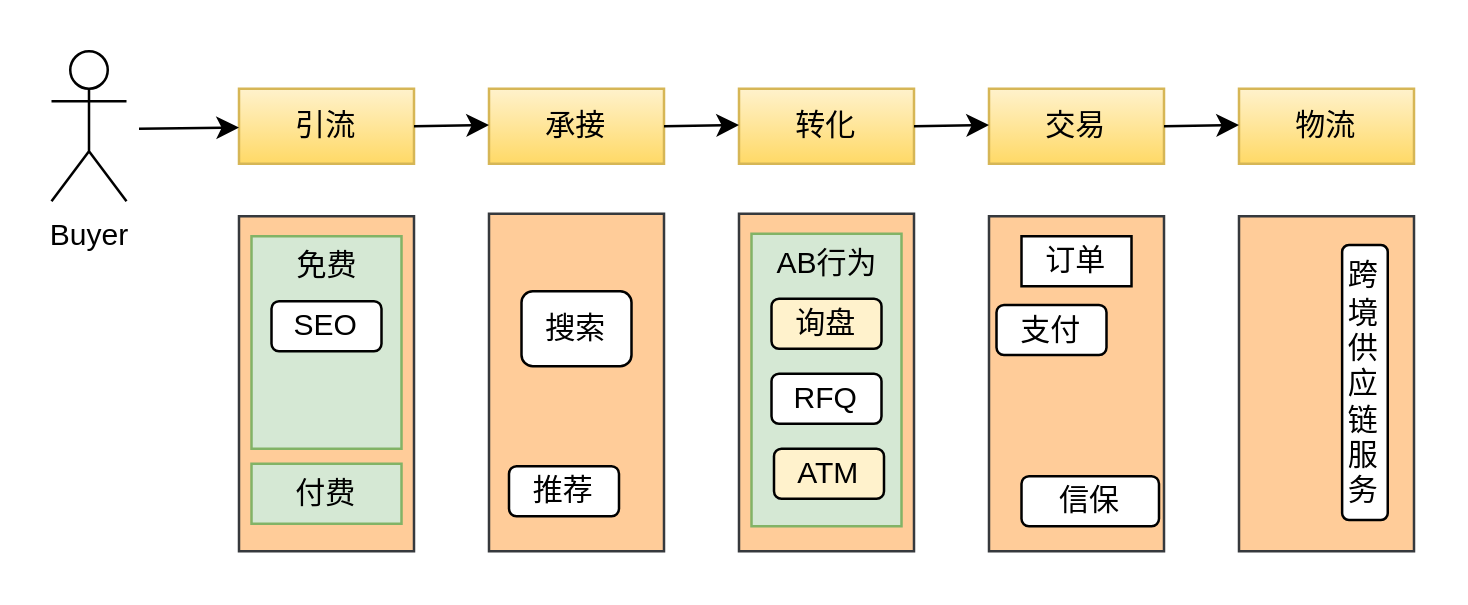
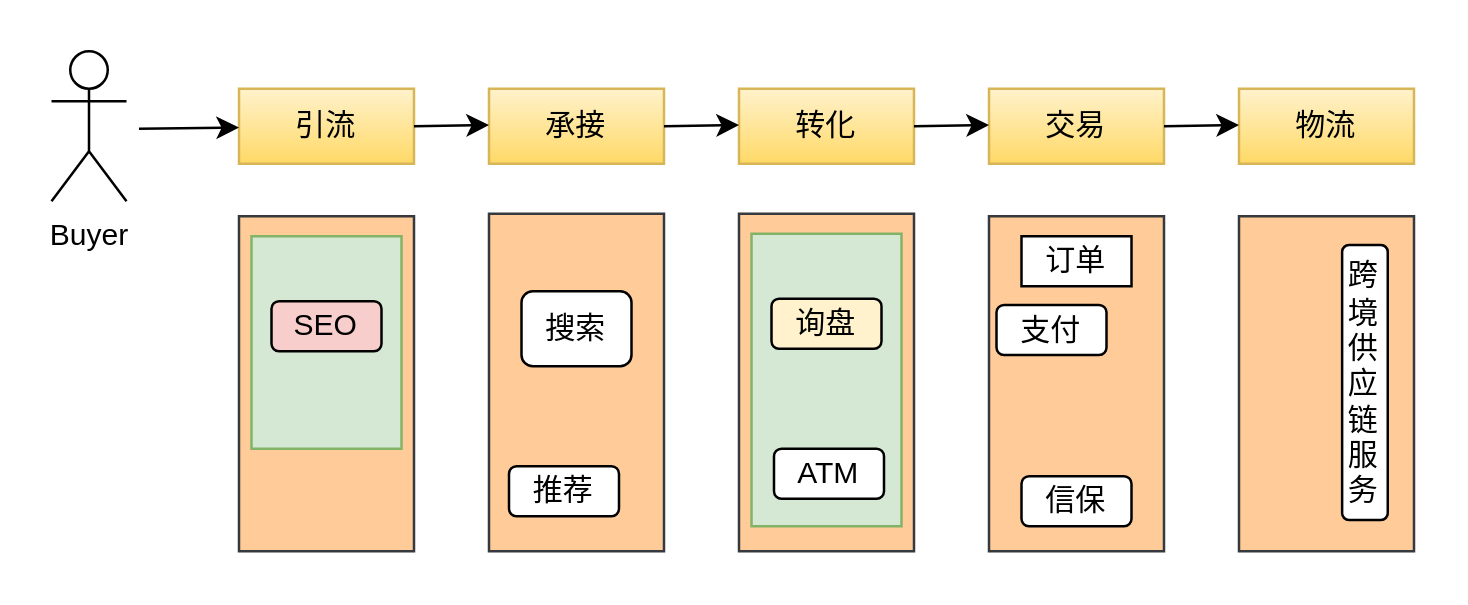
(828, 264) -> none
(328, 266) -> none
(326, 326) -> (326, 326)
(826, 399) -> none
(829, 474) -> (829, 474)
(326, 494) -> none
(1090, 501) -> (1076, 501)
